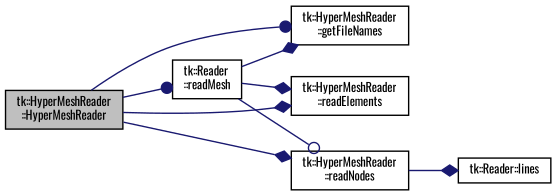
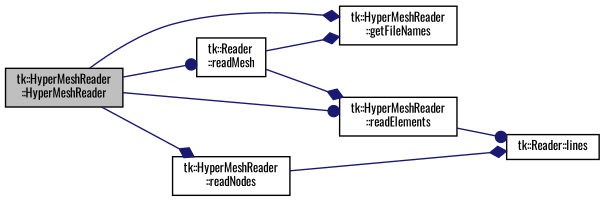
(180, 44) -> (200, 18)
(199, 113) -> (226, 102)
(274, 122) -> none
none -> (476, 132)
